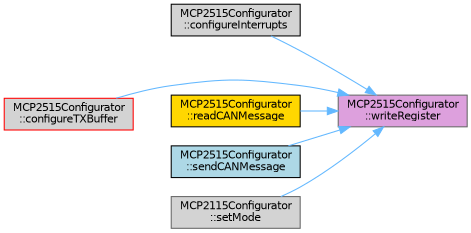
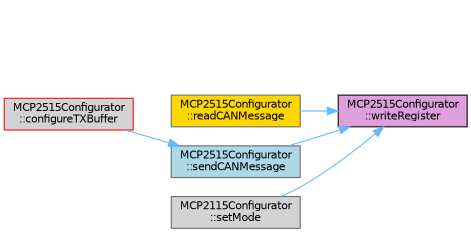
(236, 20) -> none
(227, 80) -> (147, 136)
(236, 111) -> (236, 111)
(403, 111) -> (403, 111)
(236, 162) -> (236, 162)
